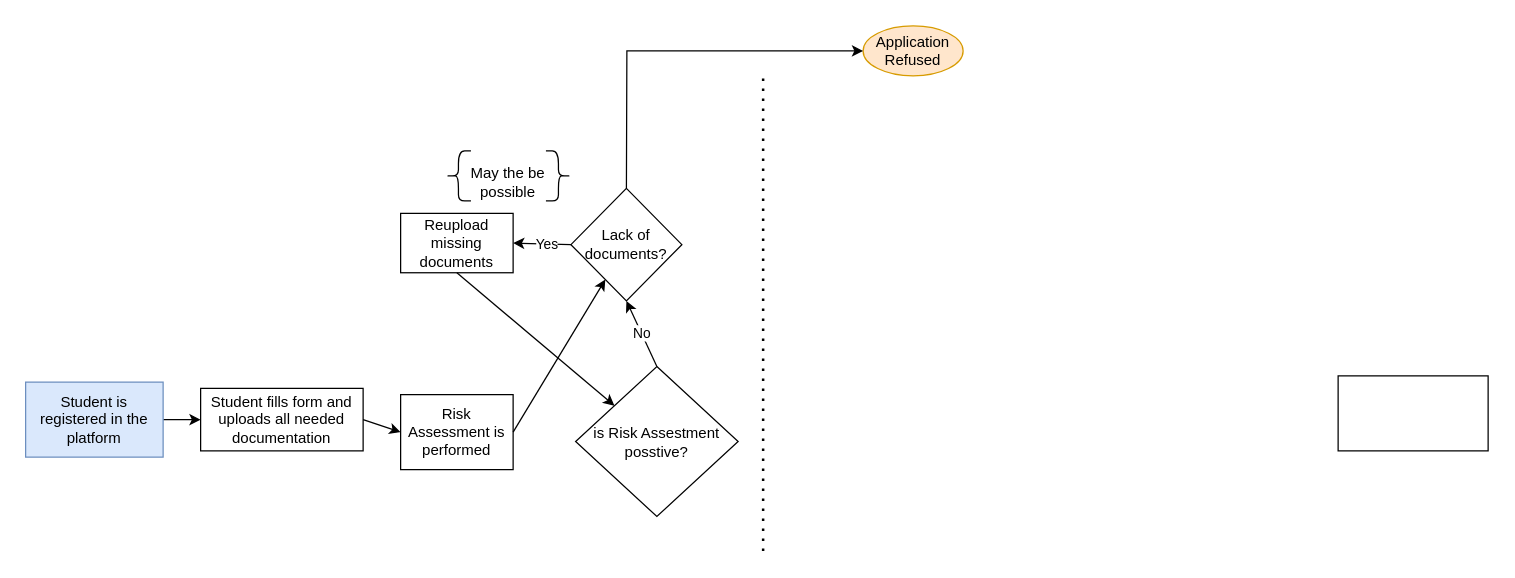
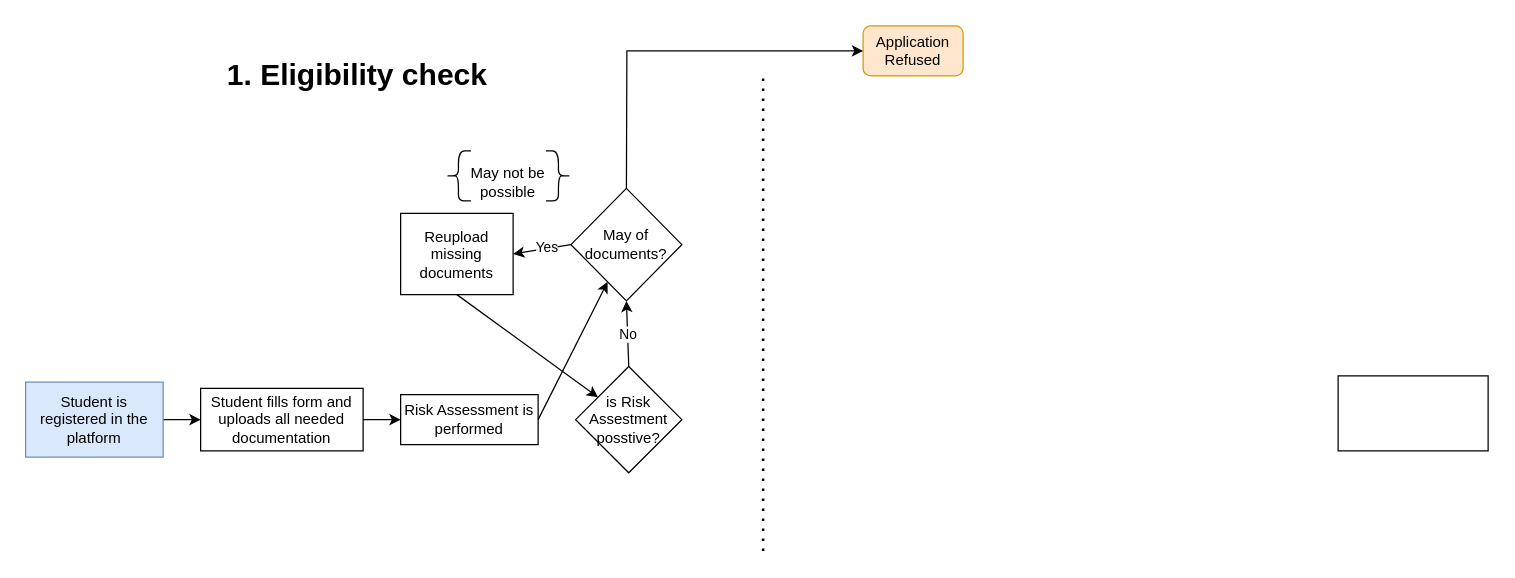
(913, 51) -> (913, 51)
none -> (357, 76)
(508, 182) -> (508, 182)
(457, 243) -> (457, 254)
(626, 244) -> (626, 244)
(457, 432) -> (469, 419)
(657, 441) -> (629, 419)
